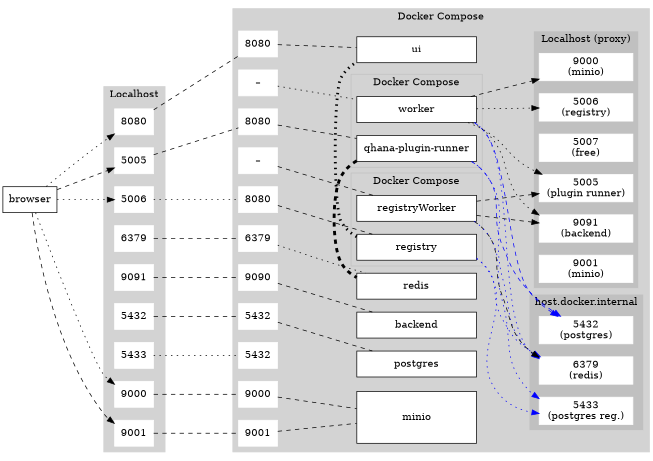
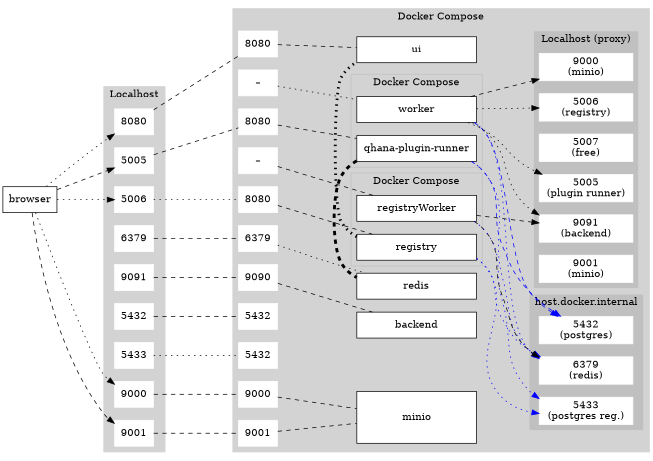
(511, 197) -> none
(417, 364) -> none
